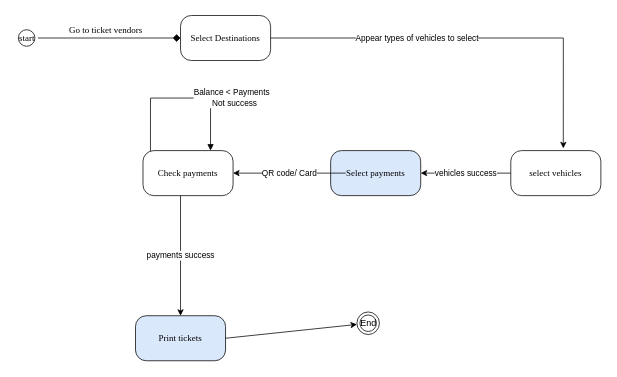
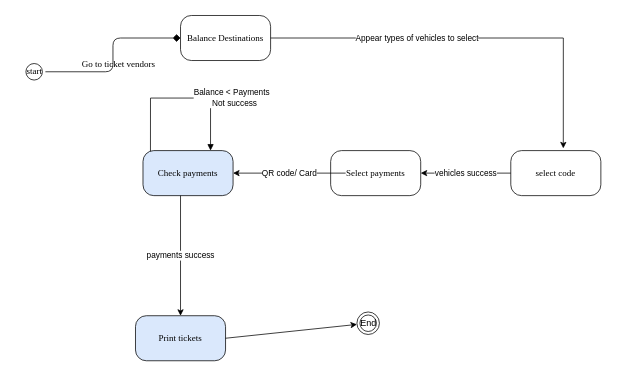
(27, 38) -> (34, 72)
(225, 38) -> (225, 38)
(188, 173) -> (188, 173)
(375, 173) -> (375, 173)
(555, 173) -> (555, 173)
